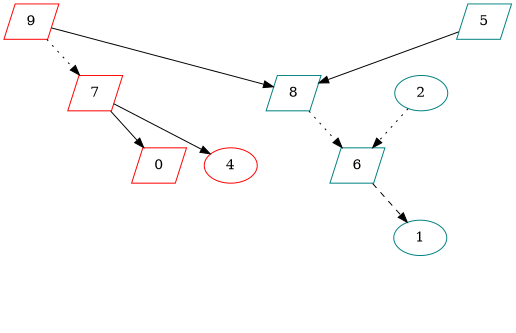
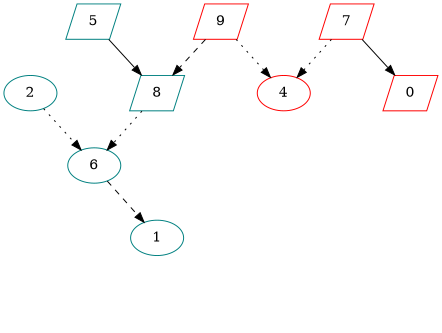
(60, 53) -> (250, 55)
(158, 56) -> (193, 53)
(158, 126) -> (318, 55)
(357, 166) -> (94, 166)
